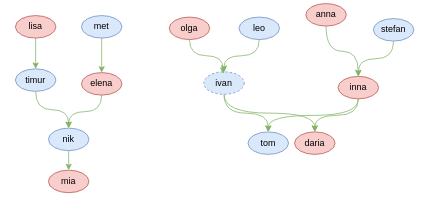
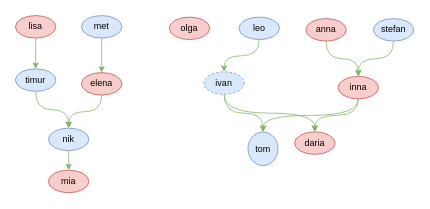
(326, 15) -> (326, 30)
(205, 55) -> none
(268, 143) -> (263, 149)
